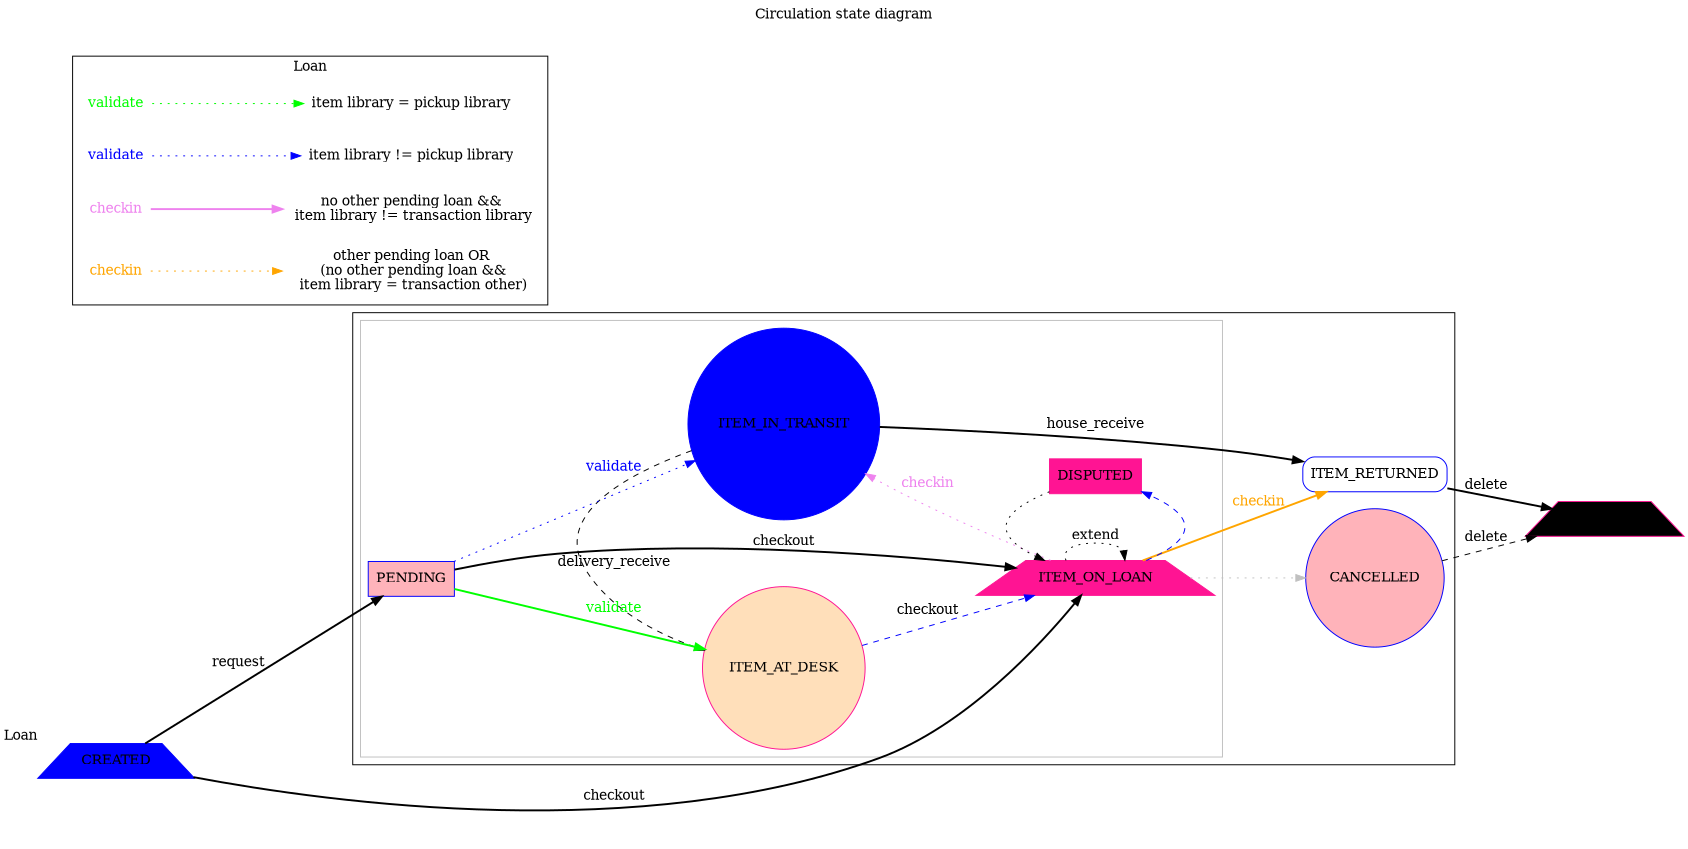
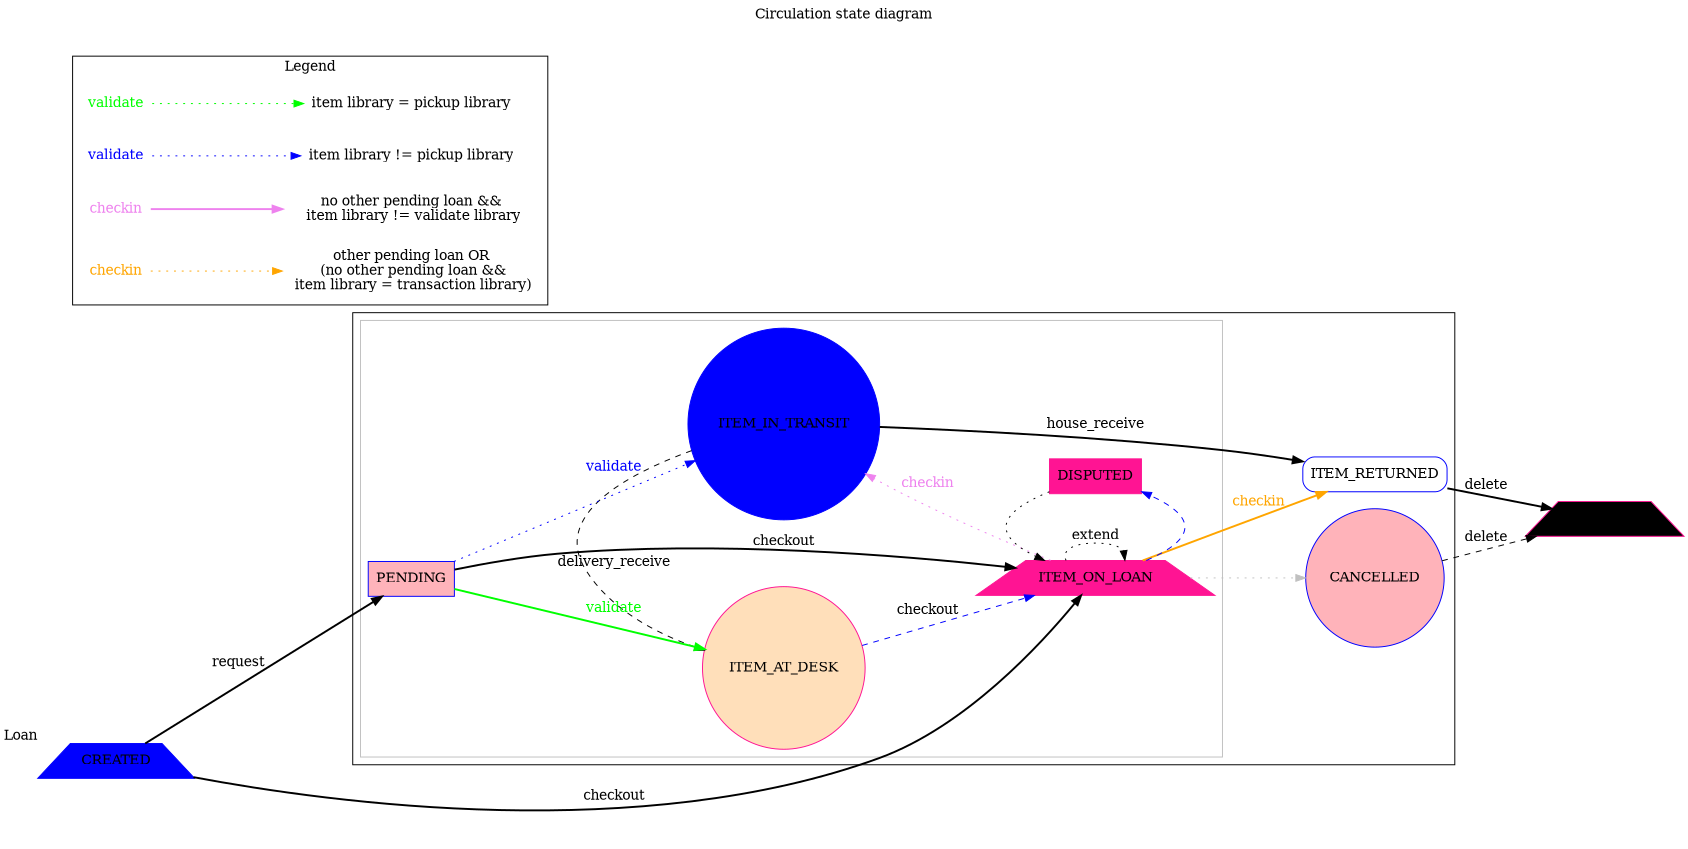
(310, 67) -> (310, 67)
(411, 216) -> (411, 216)
(411, 285) -> (411, 285)
